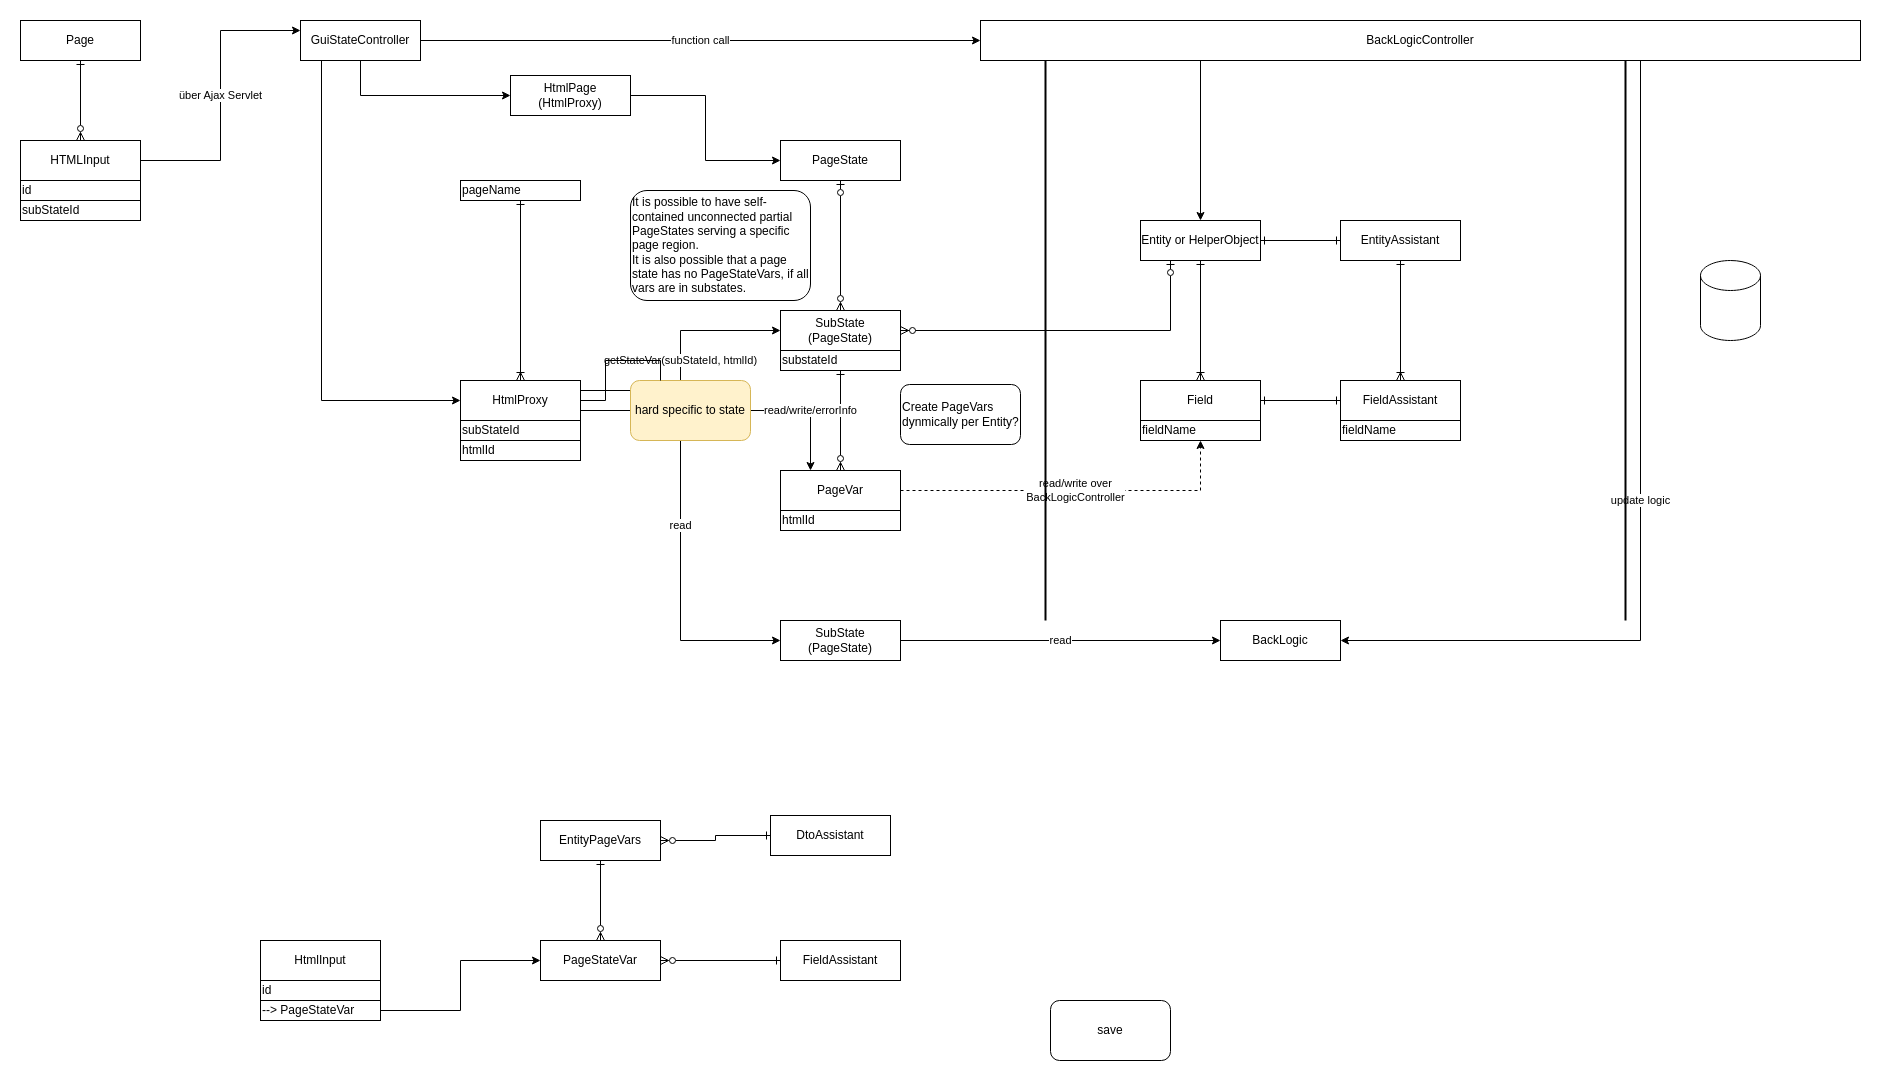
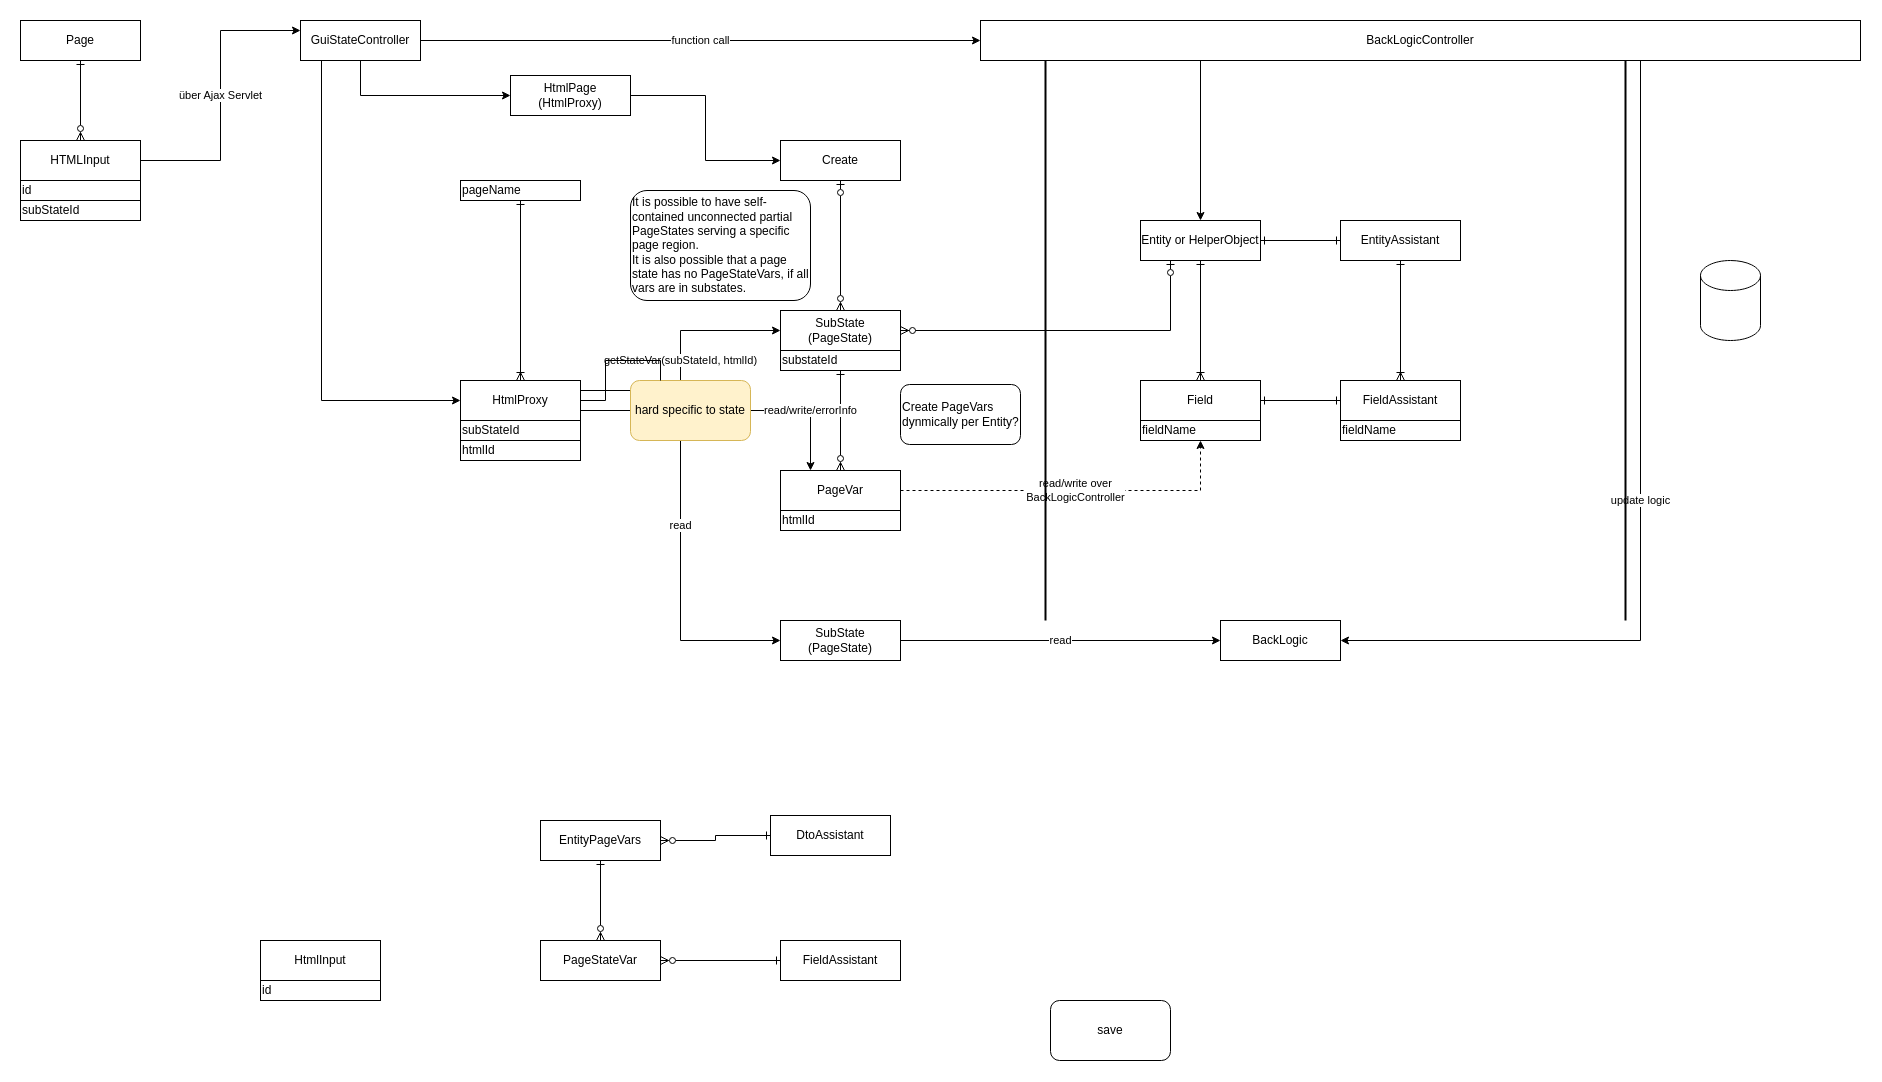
(841, 161) -> (841, 161)
(461, 990) -> none
(321, 1011) -> none
